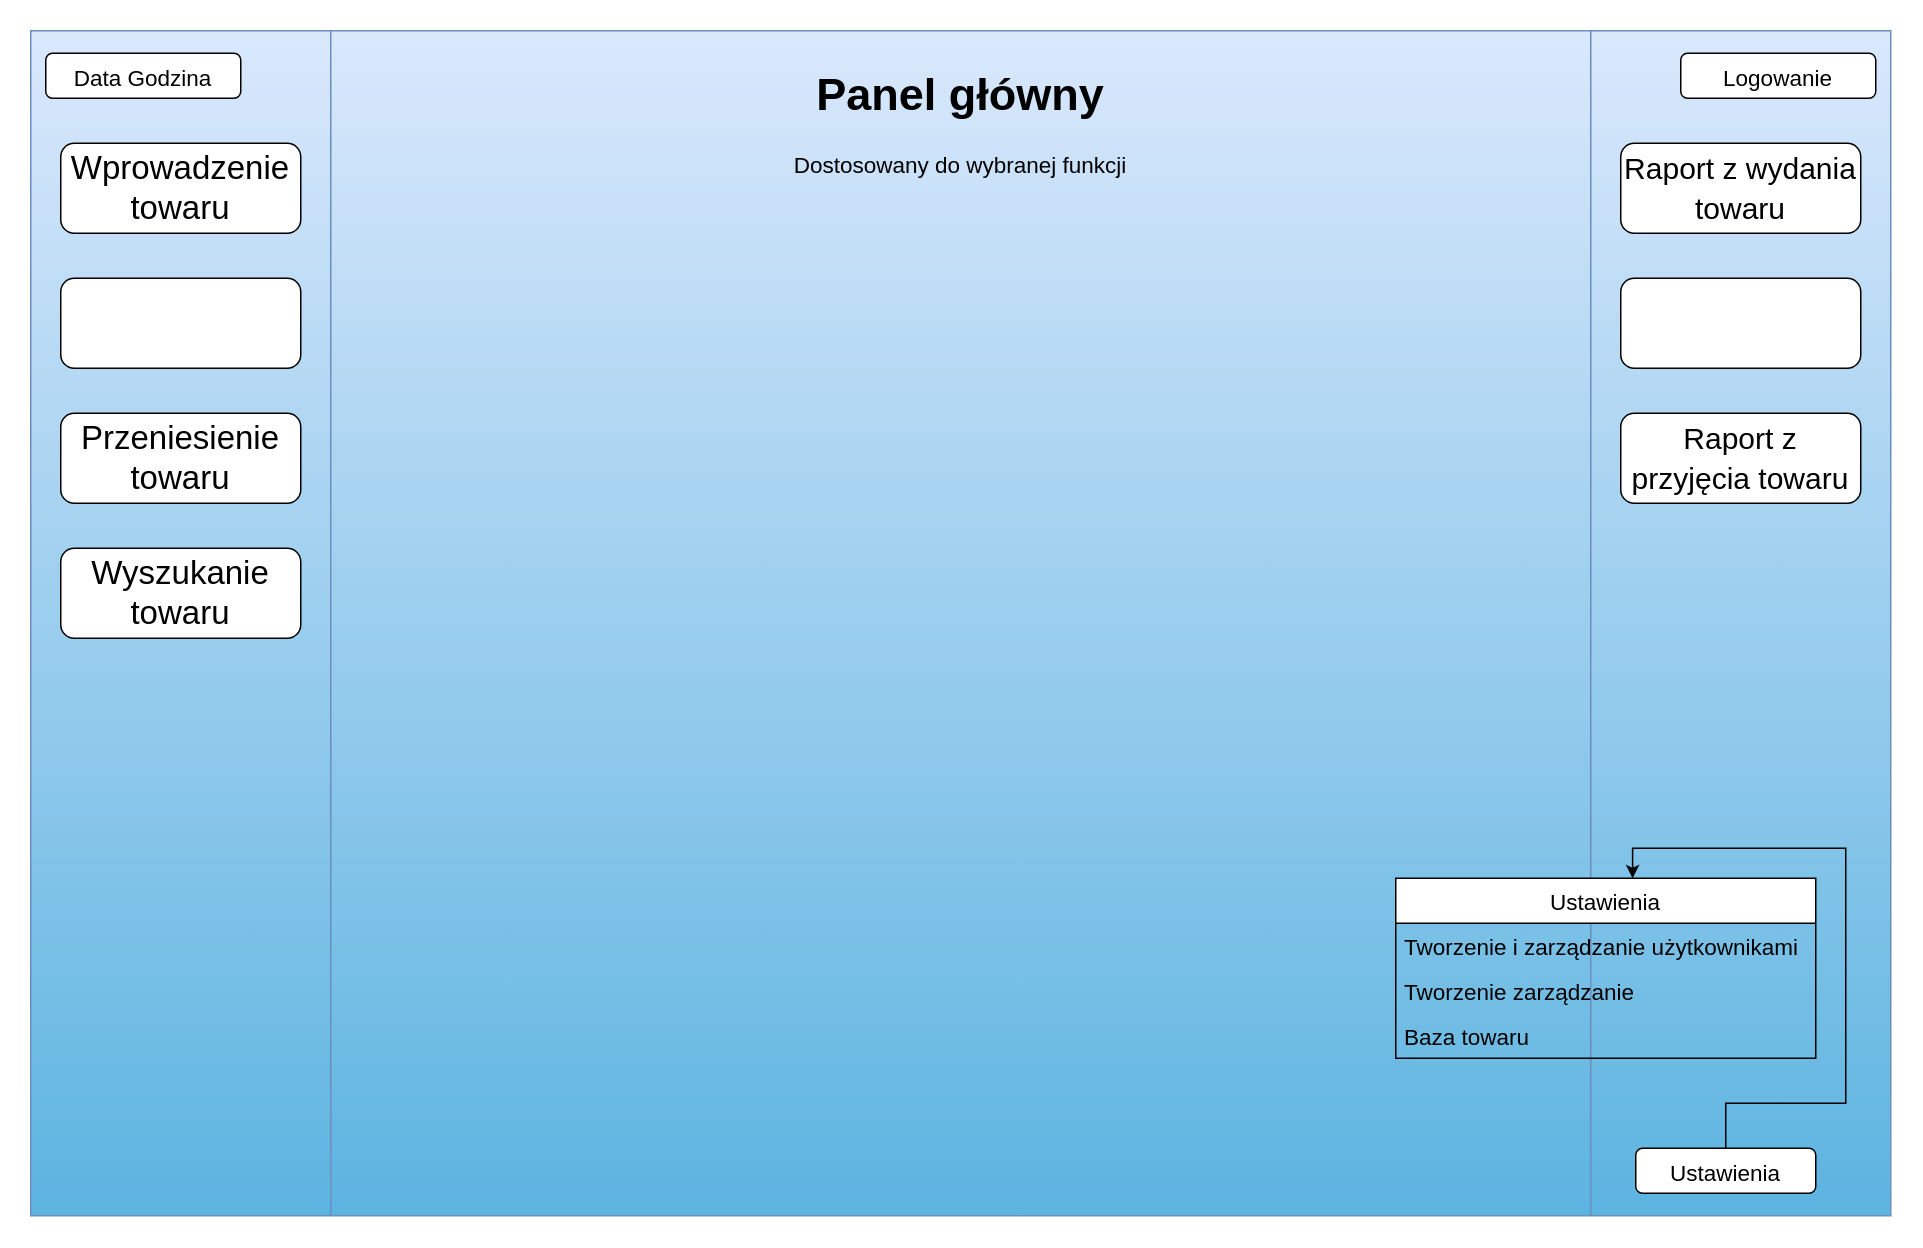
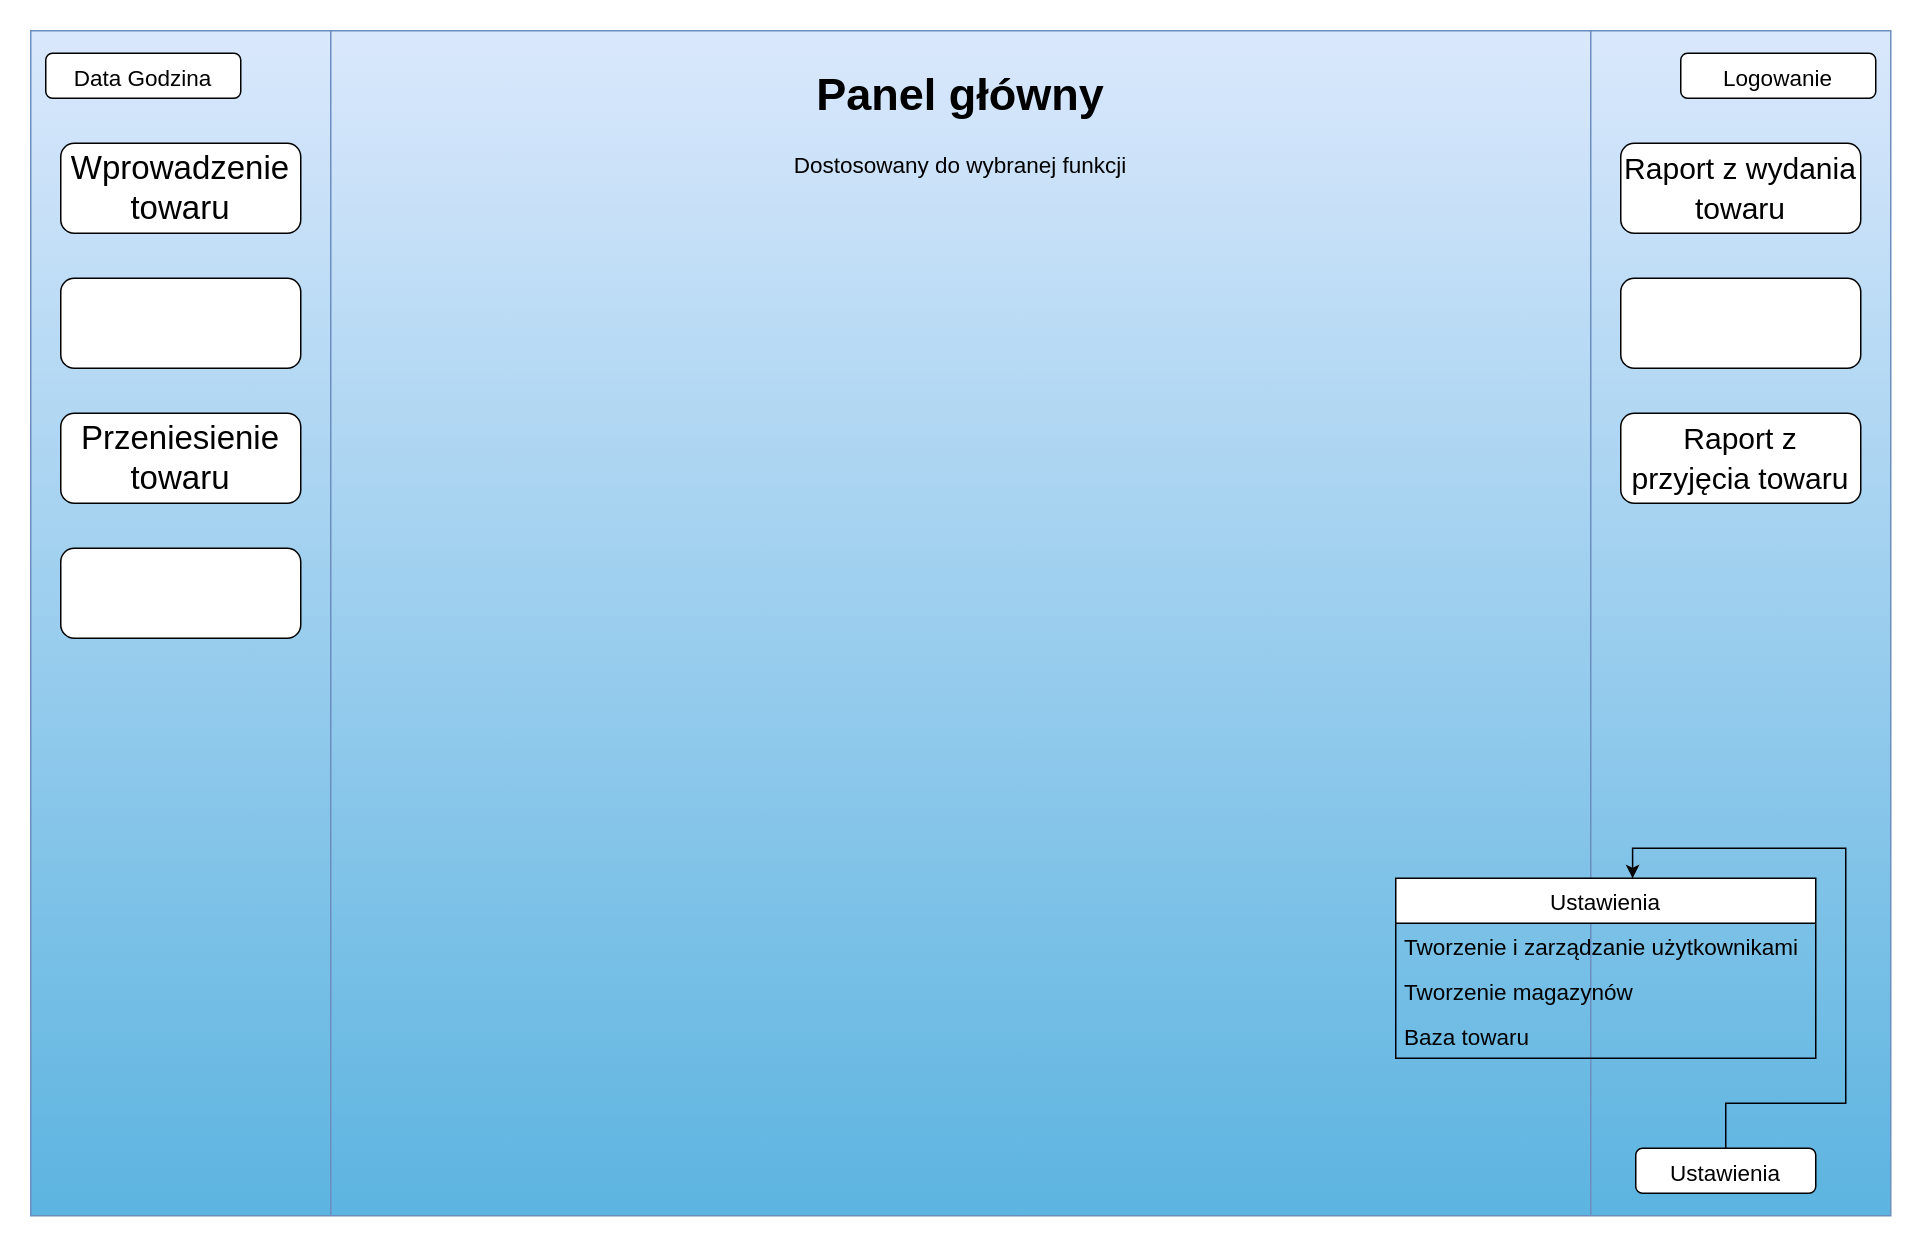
(181, 593) -> none
(1528, 992) -> (1518, 992)
